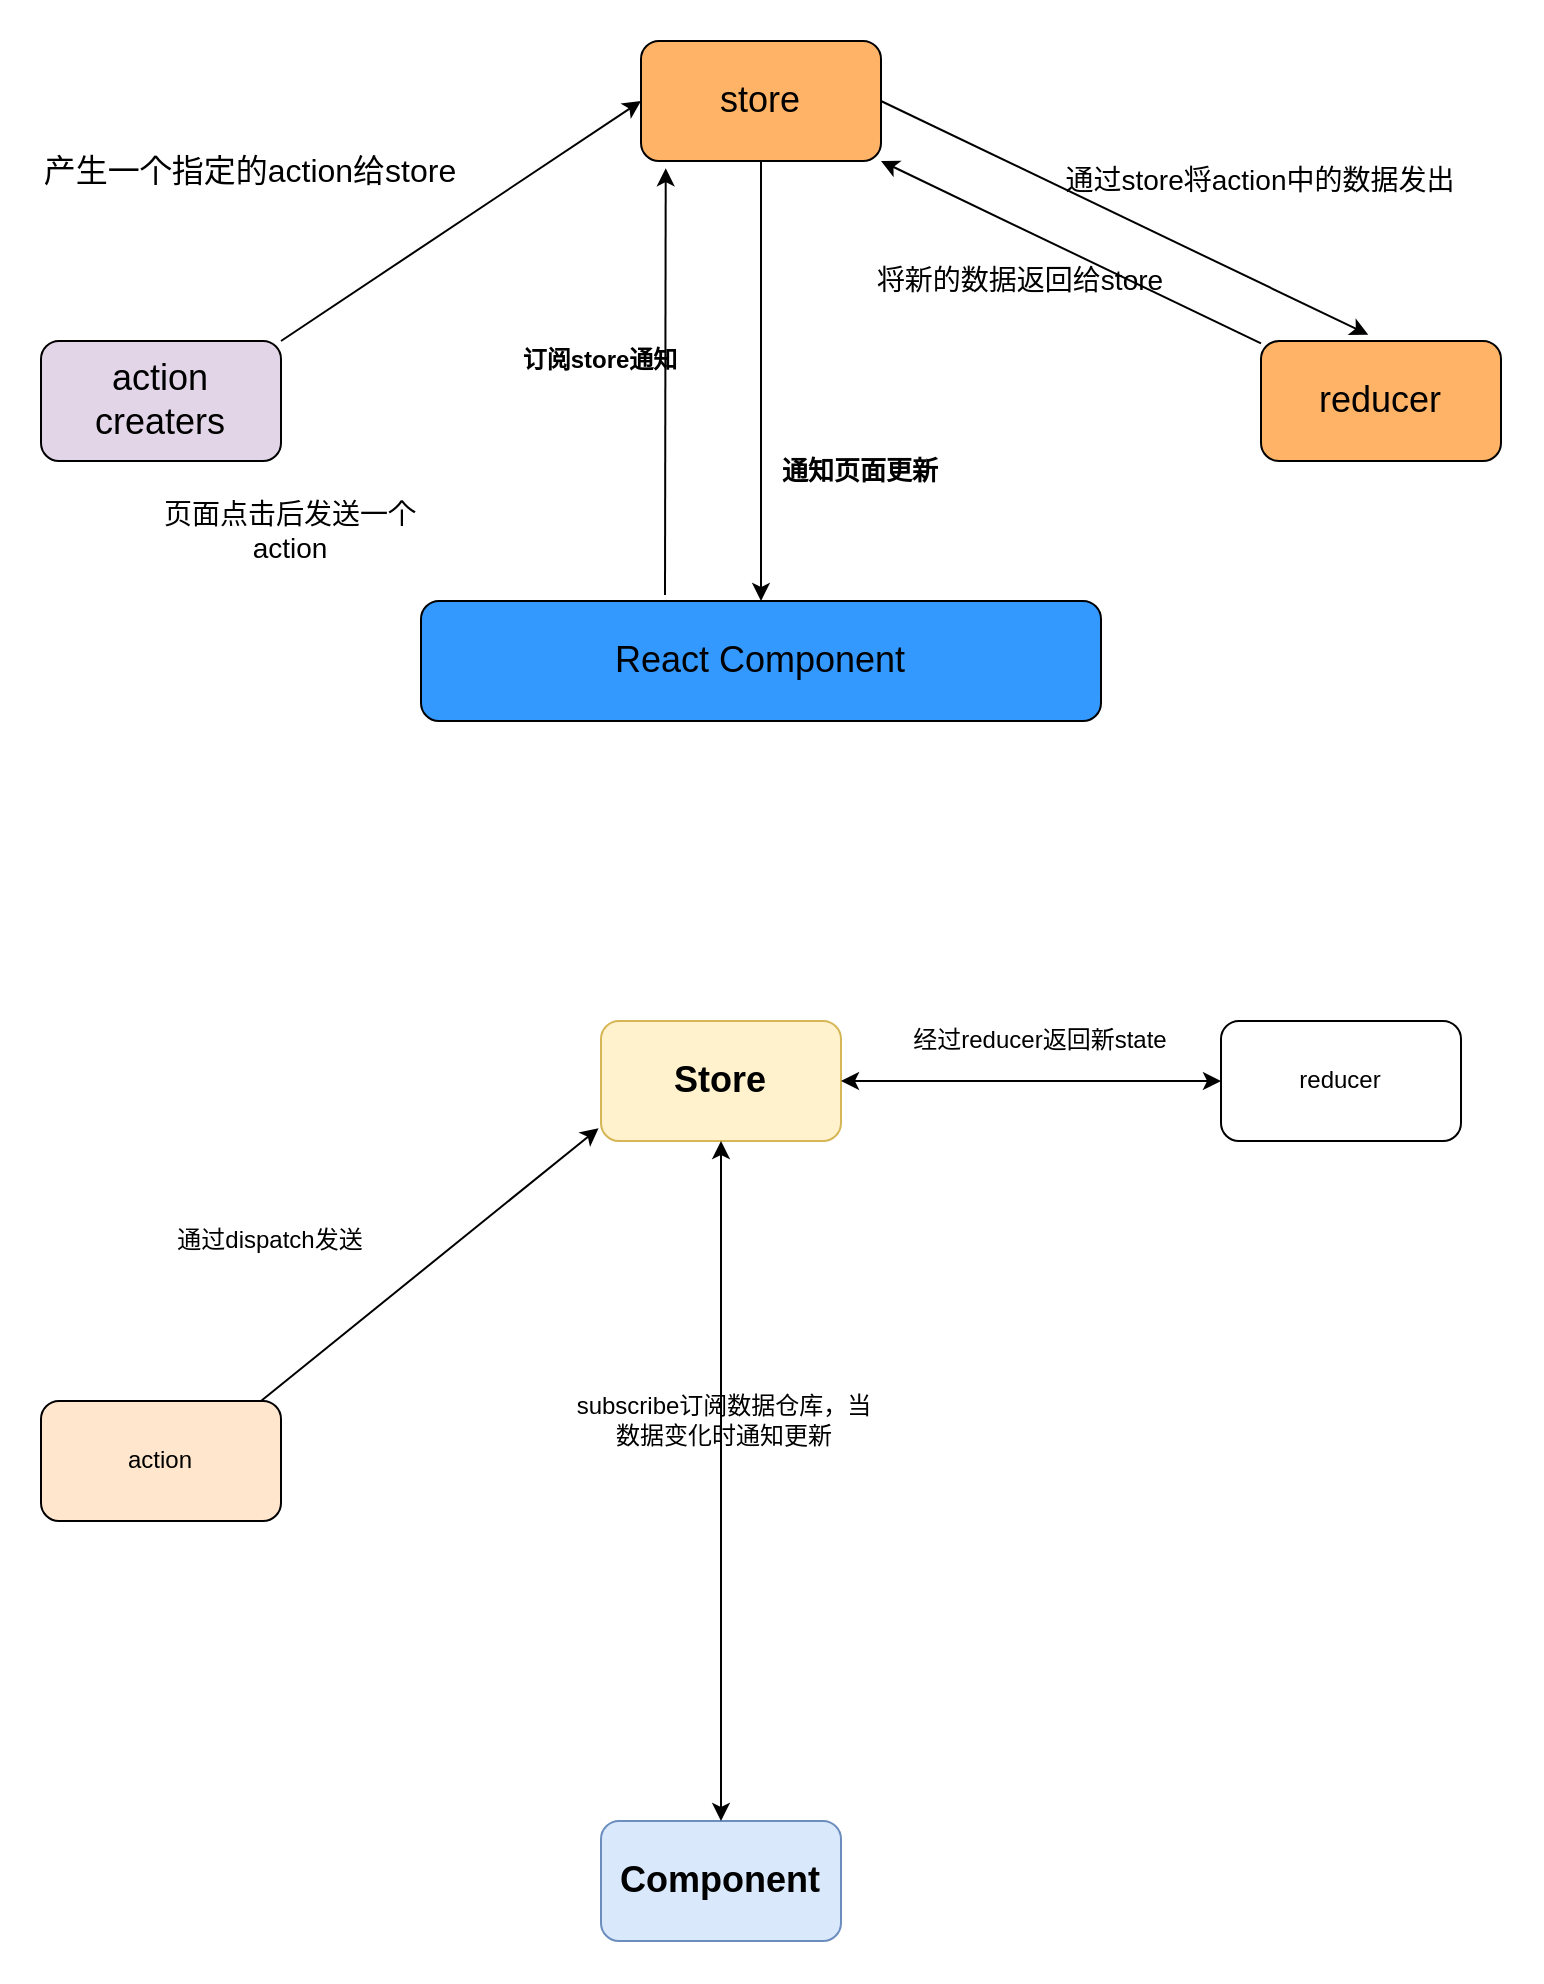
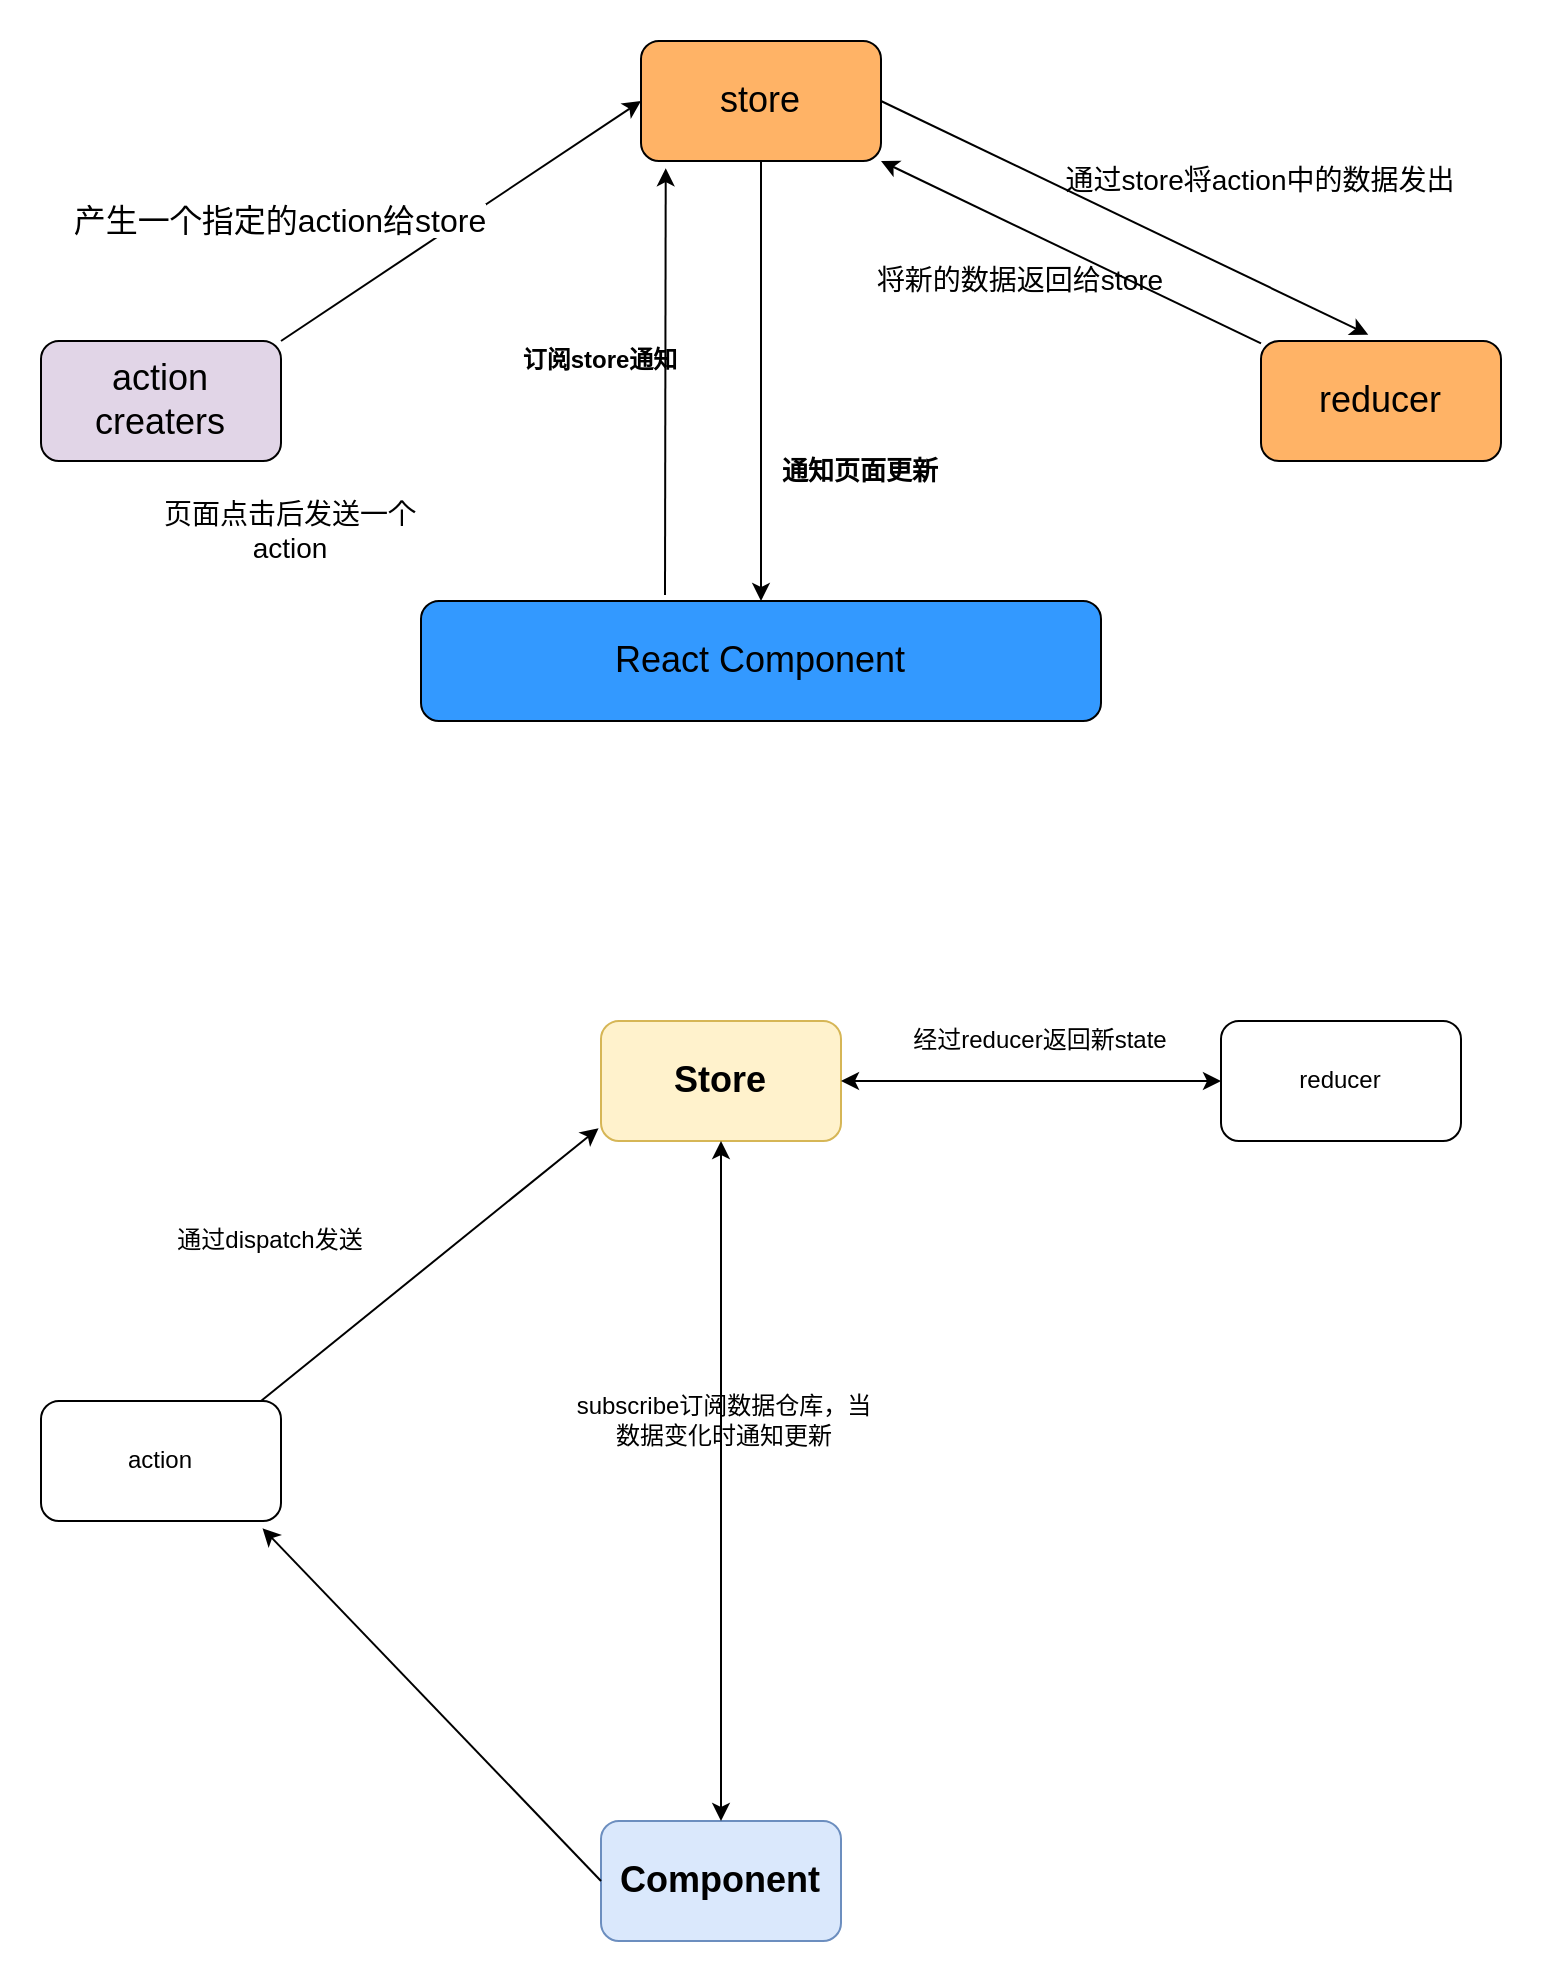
(251, 171) -> (281, 221)
(161, 1461) -> (161, 1461)
none -> (436, 1709)
